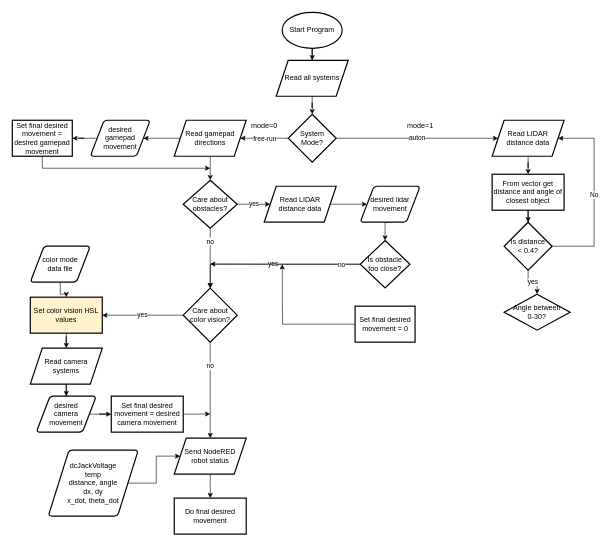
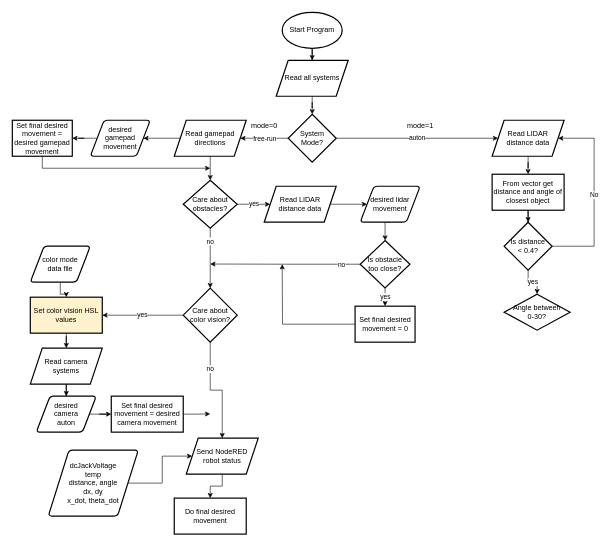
(213, 264) -> (385, 297)
(66, 414) -> (66, 414)
(210, 456) -> (222, 456)
